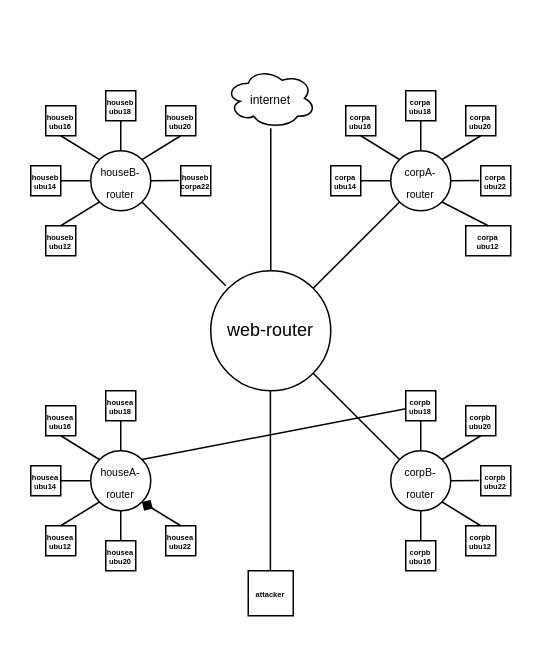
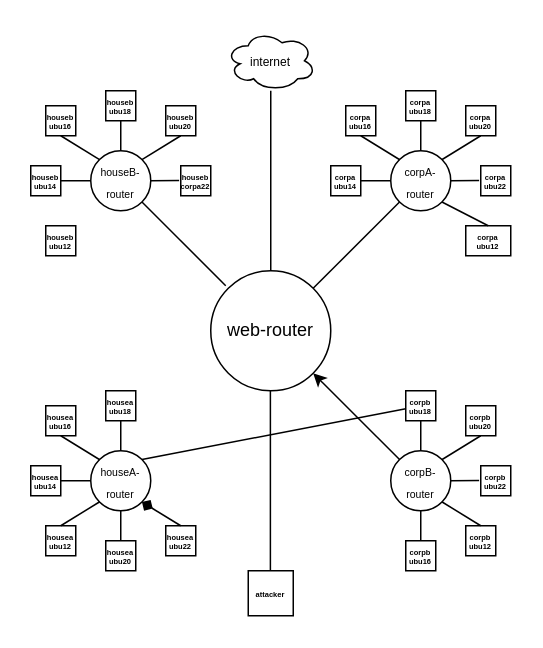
(271, 98) -> (271, 61)
(81, 214) -> none
(317, 377) -> (321, 381)
